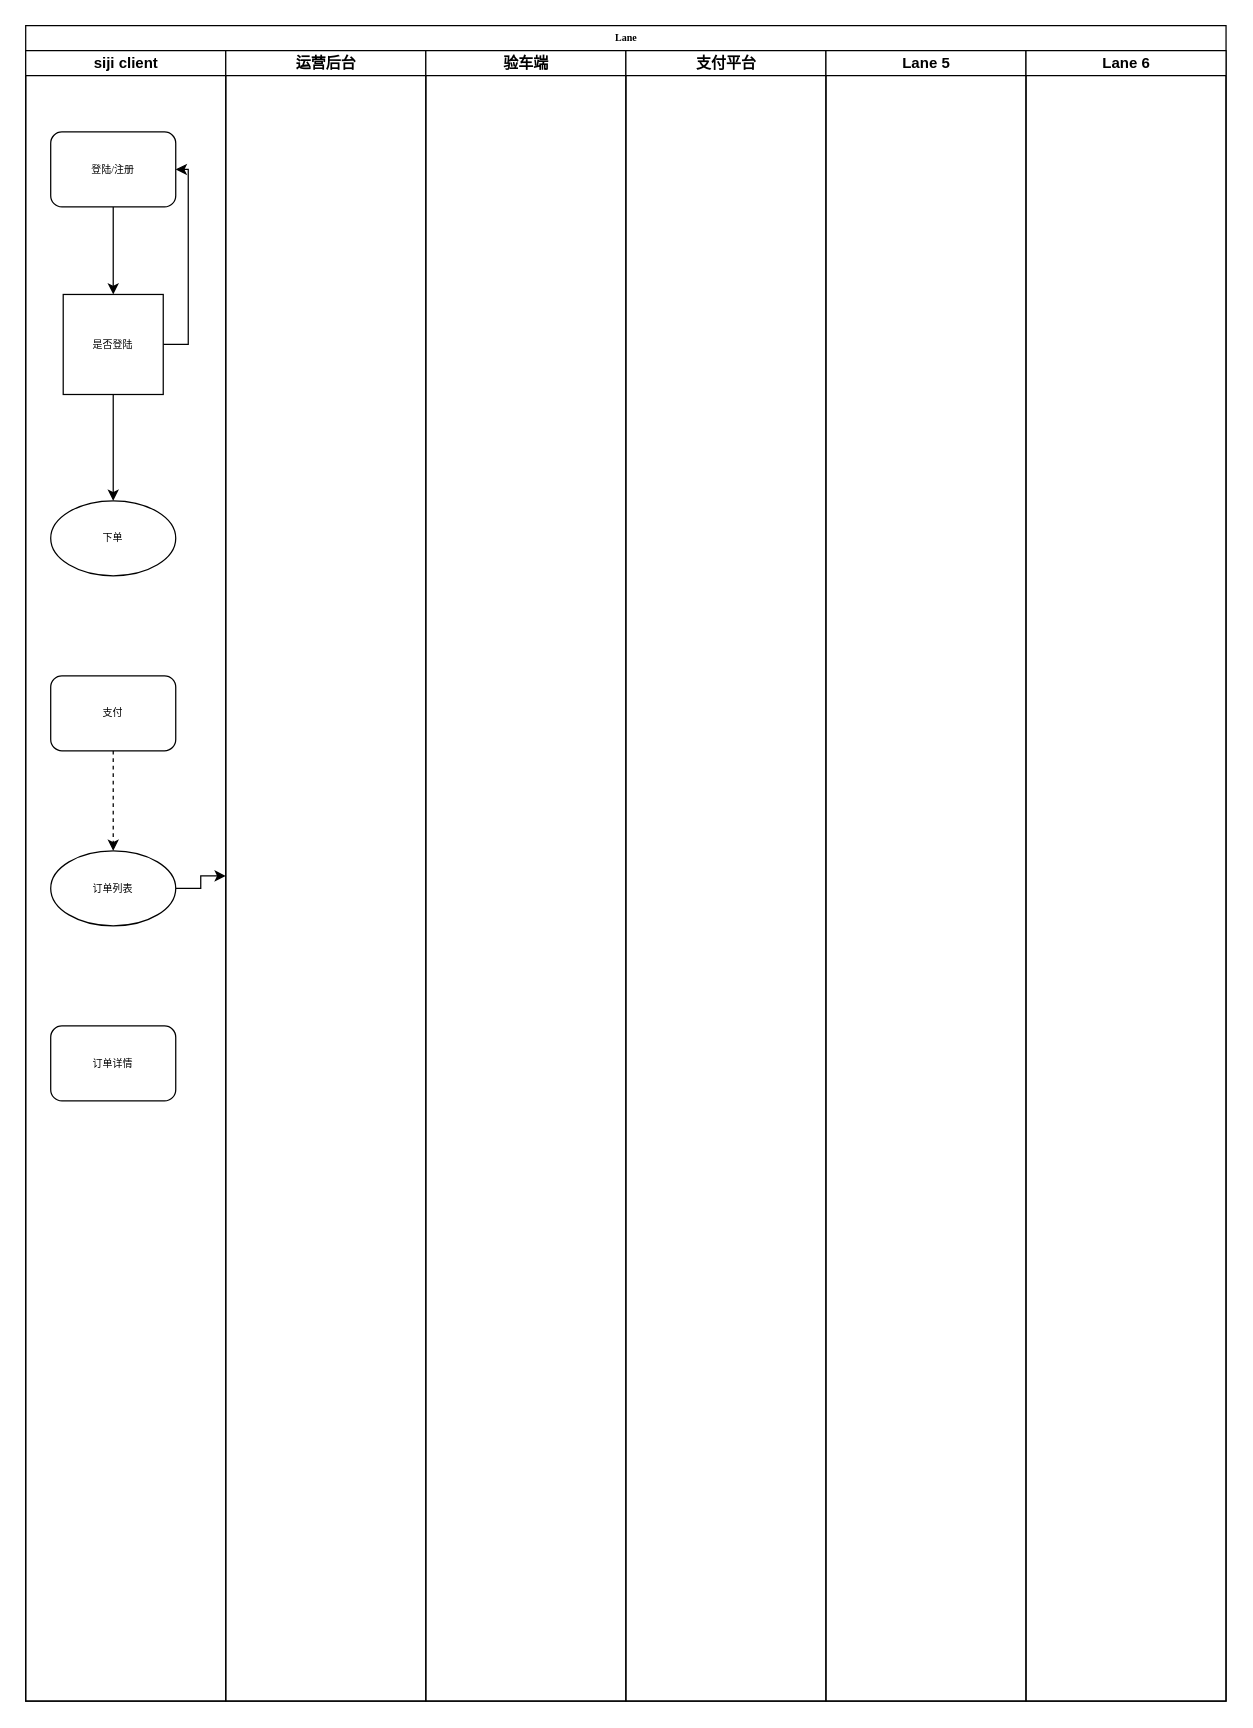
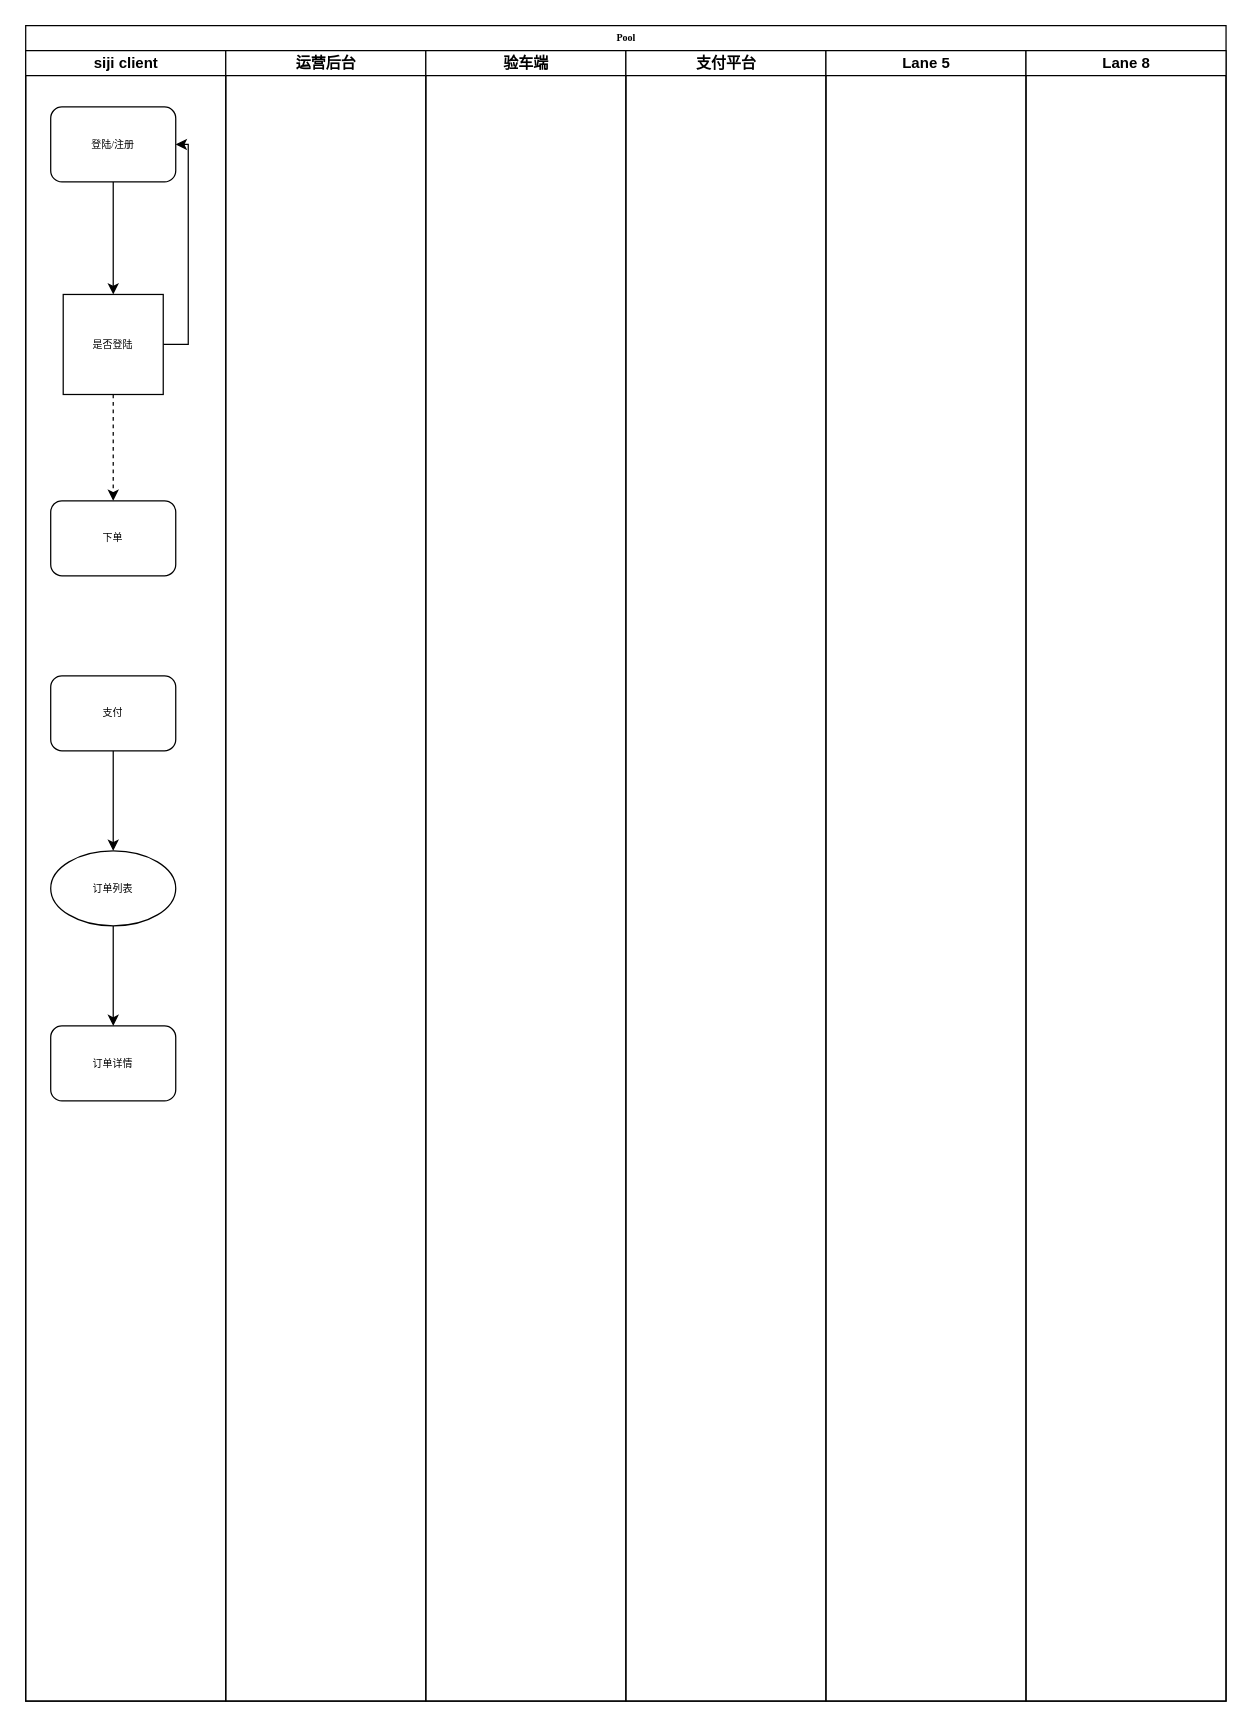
(626, 38) -> (626, 38)
(1126, 63) -> (1126, 63)
(113, 169) -> (113, 144)
(113, 445) -> (113, 445)
(113, 538) -> (113, 538)
(113, 797) -> (113, 797)
(201, 886) -> (113, 972)
